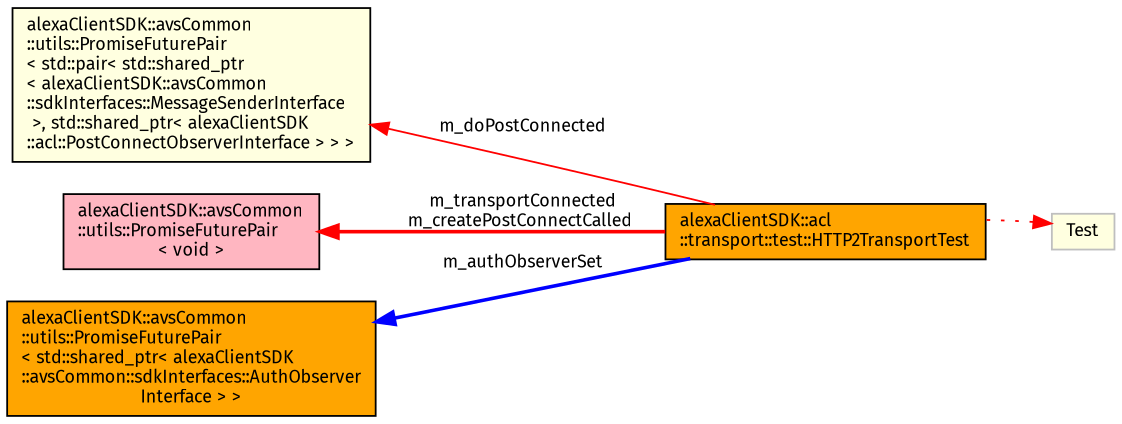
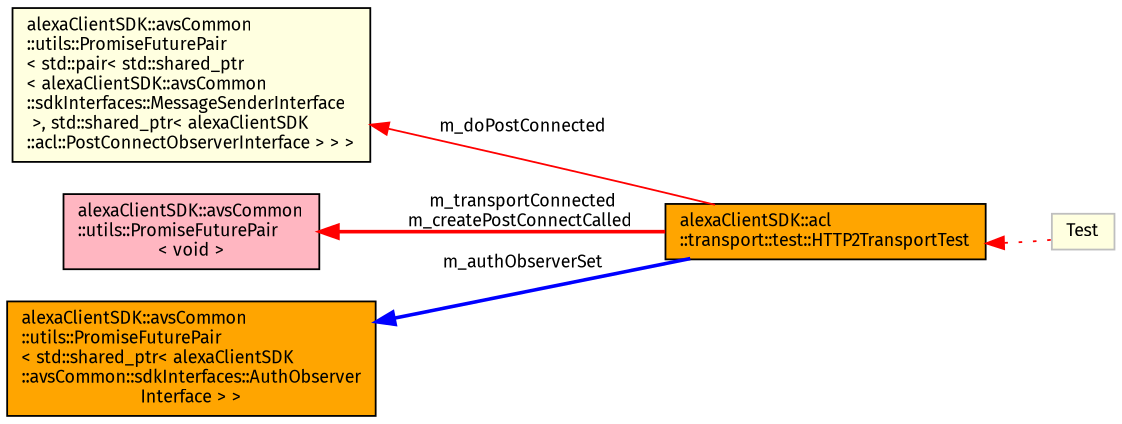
(1010, 221) -> (1028, 242)
